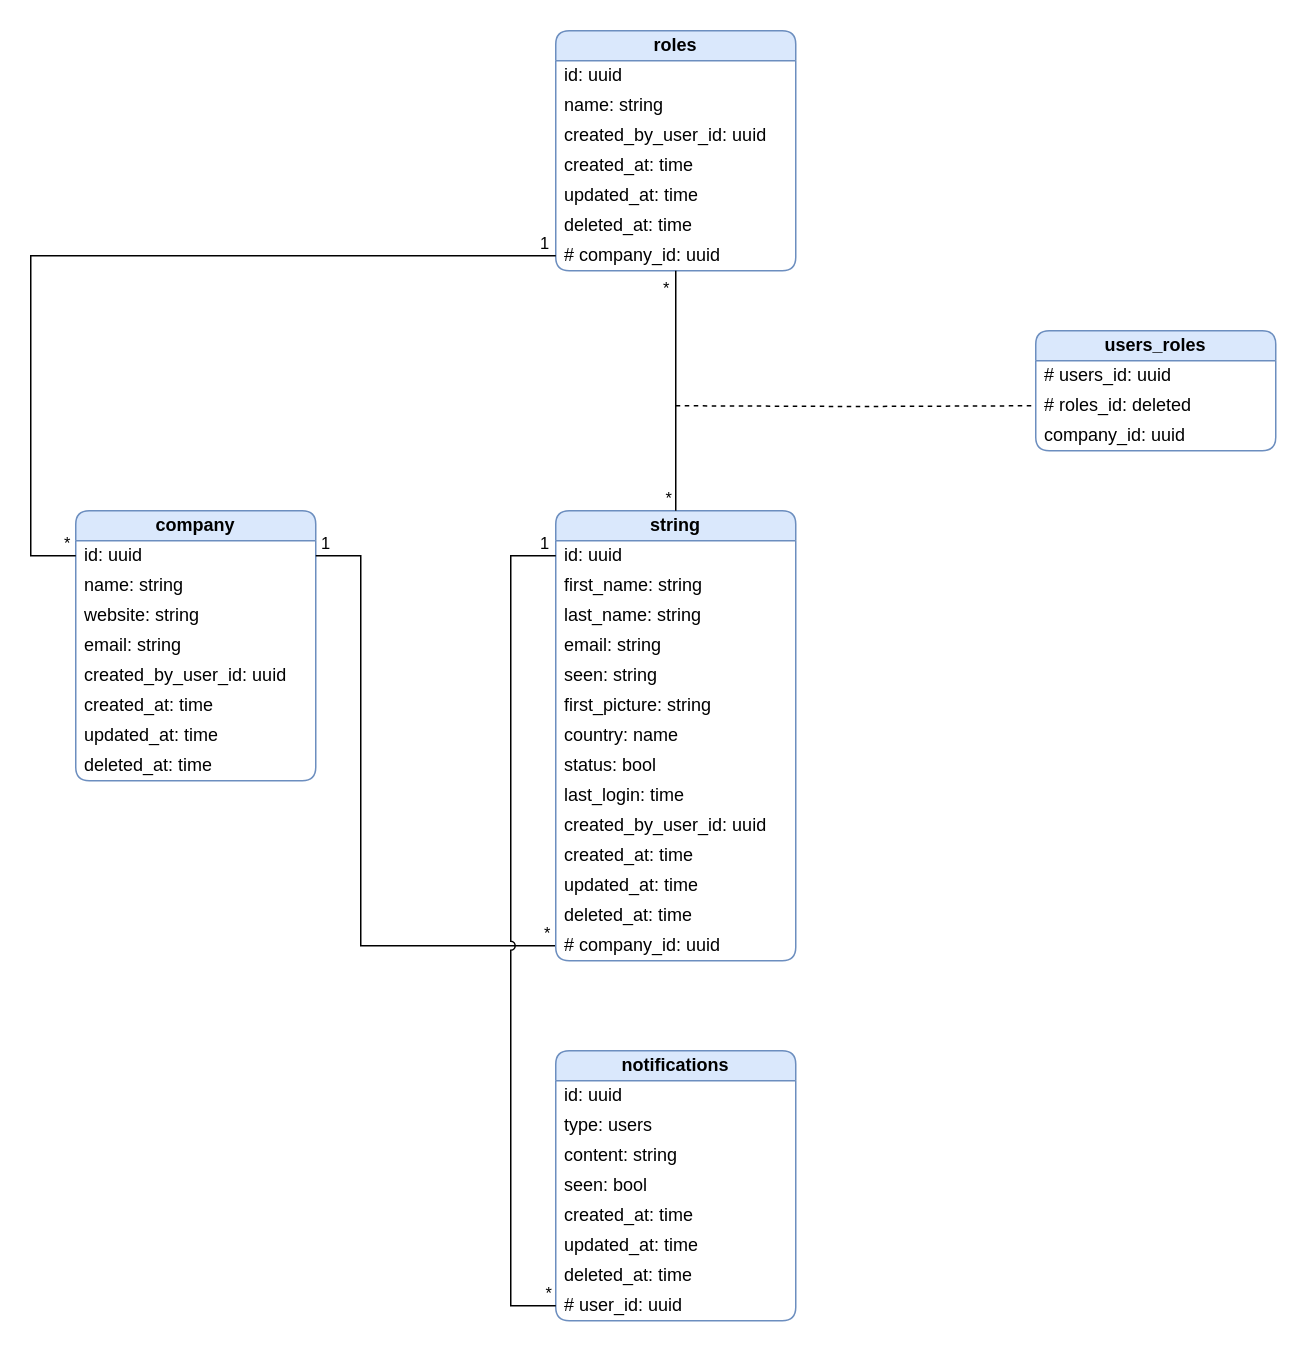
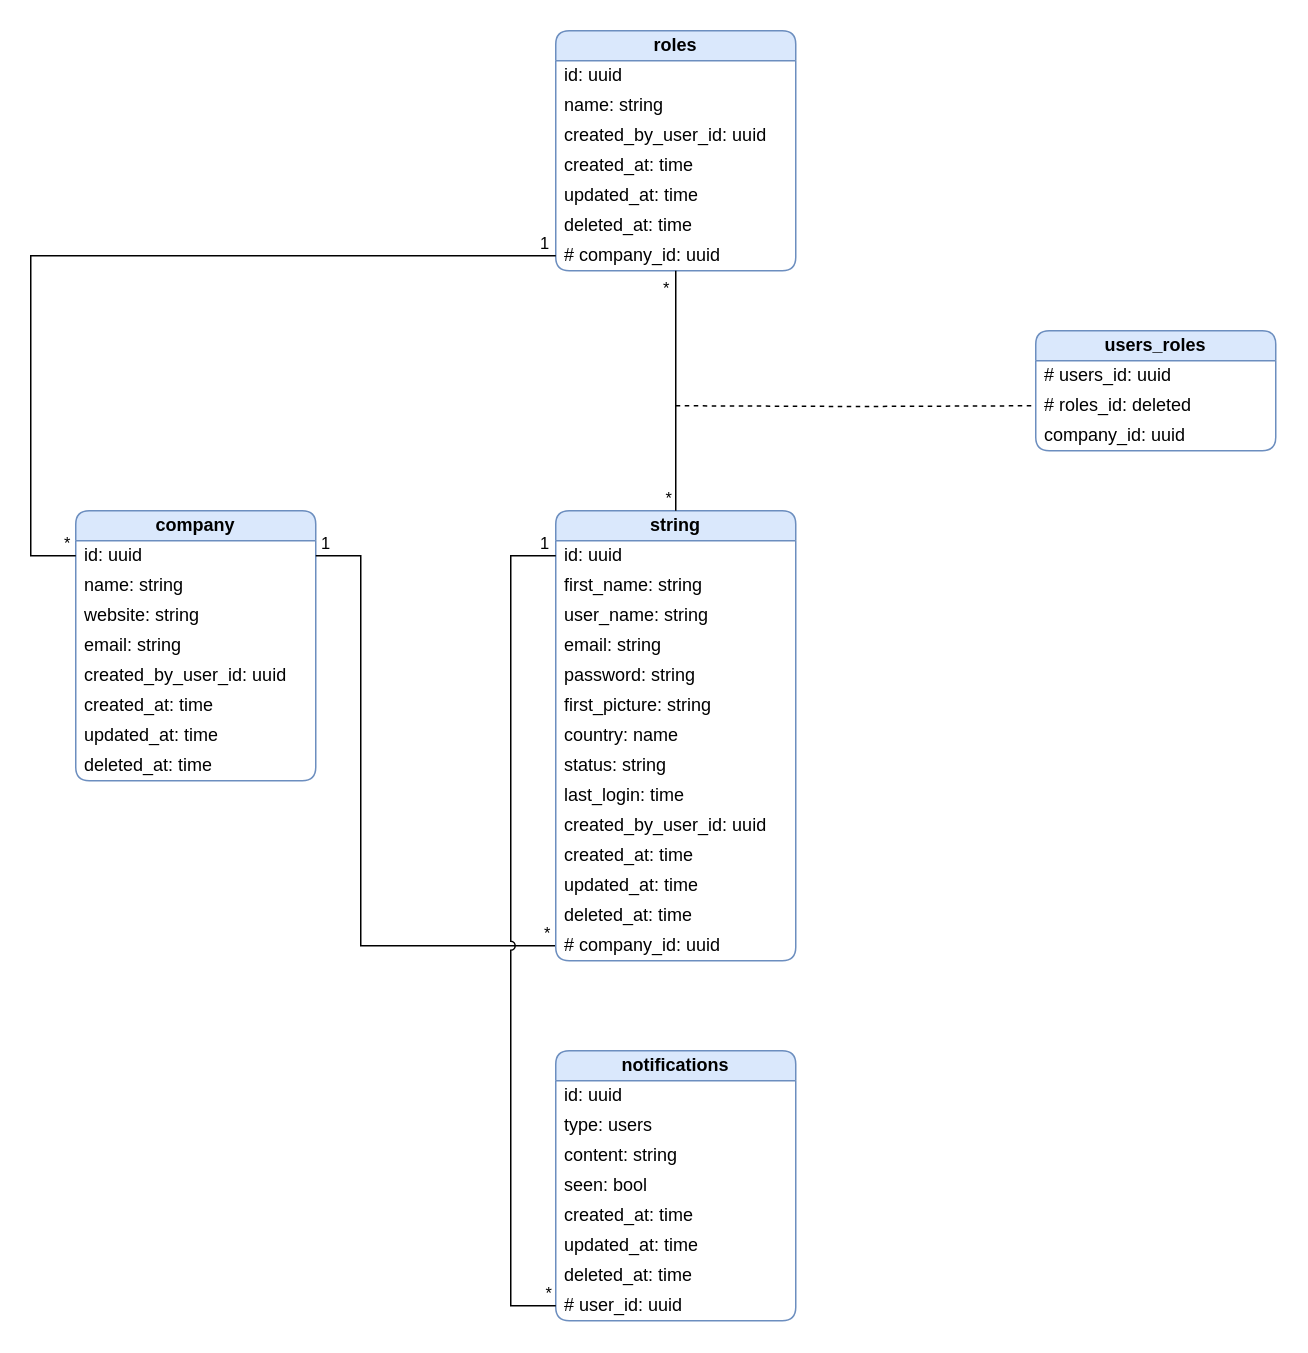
(641, 616) -> (643, 616)
(618, 676) -> (638, 676)
(618, 766) -> (628, 766)
